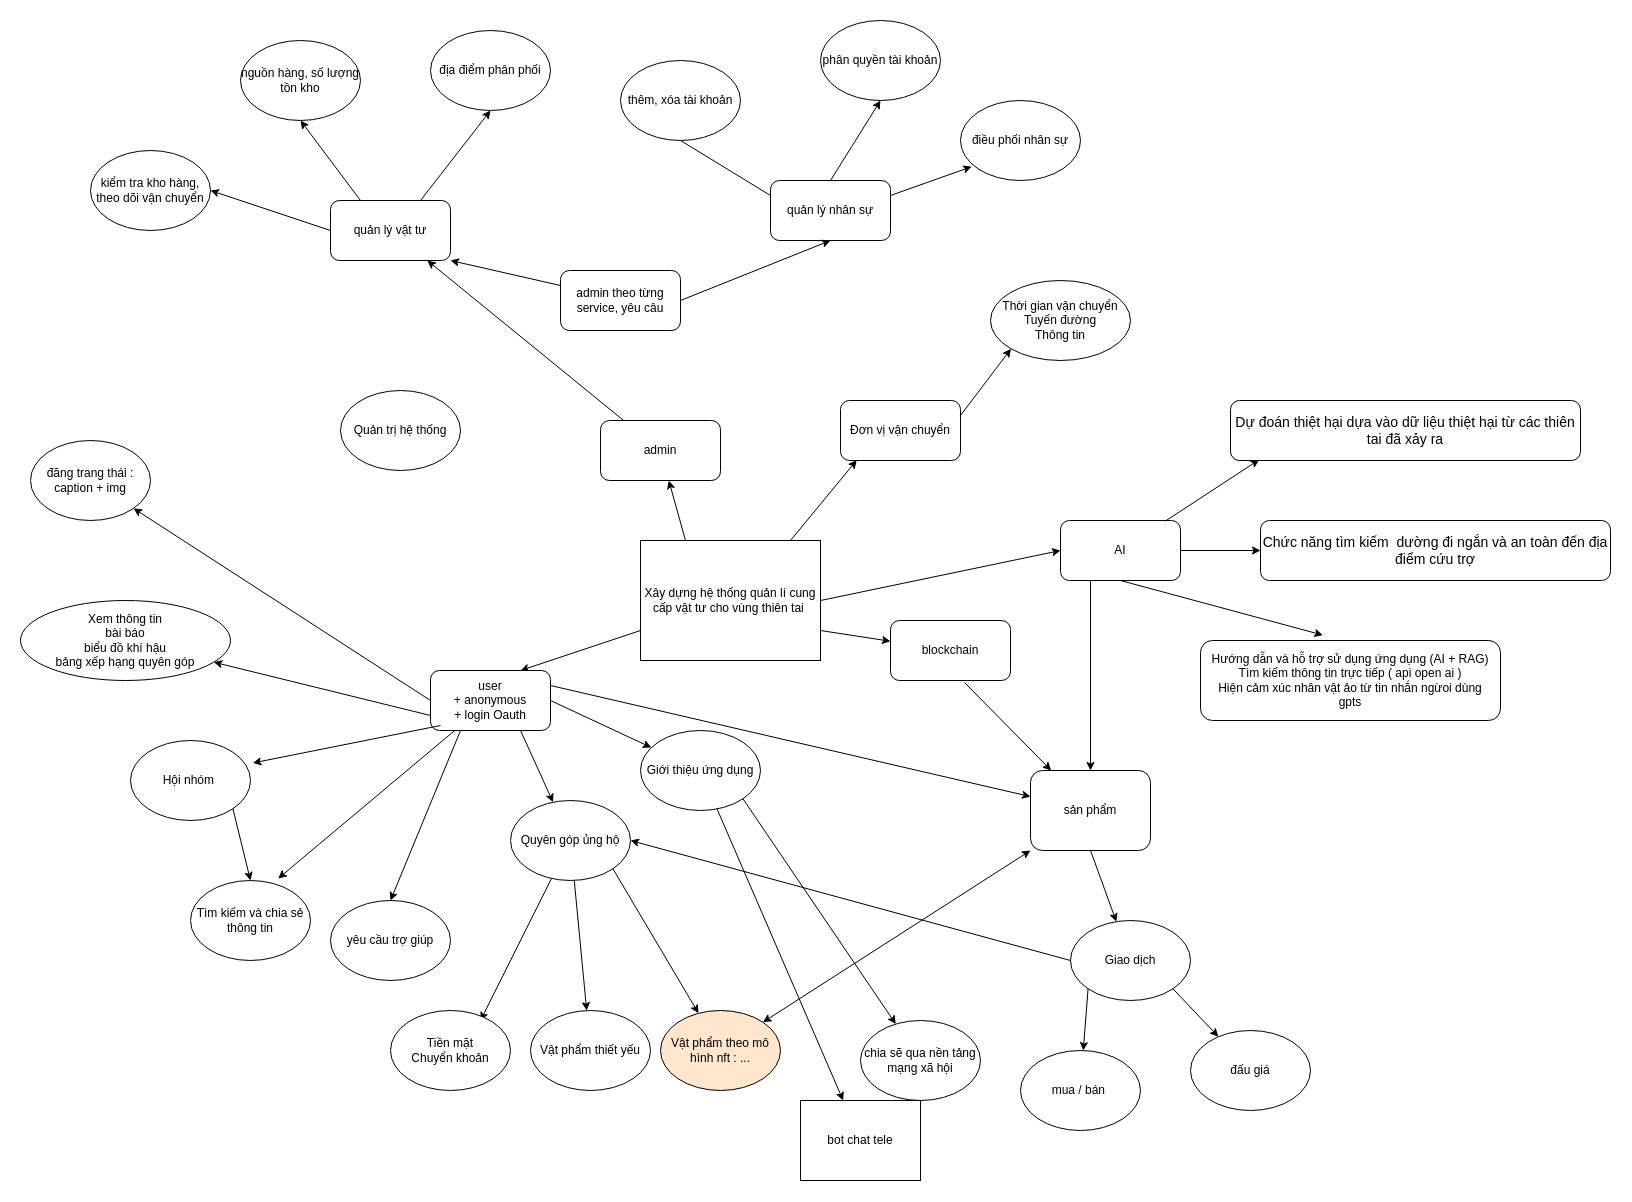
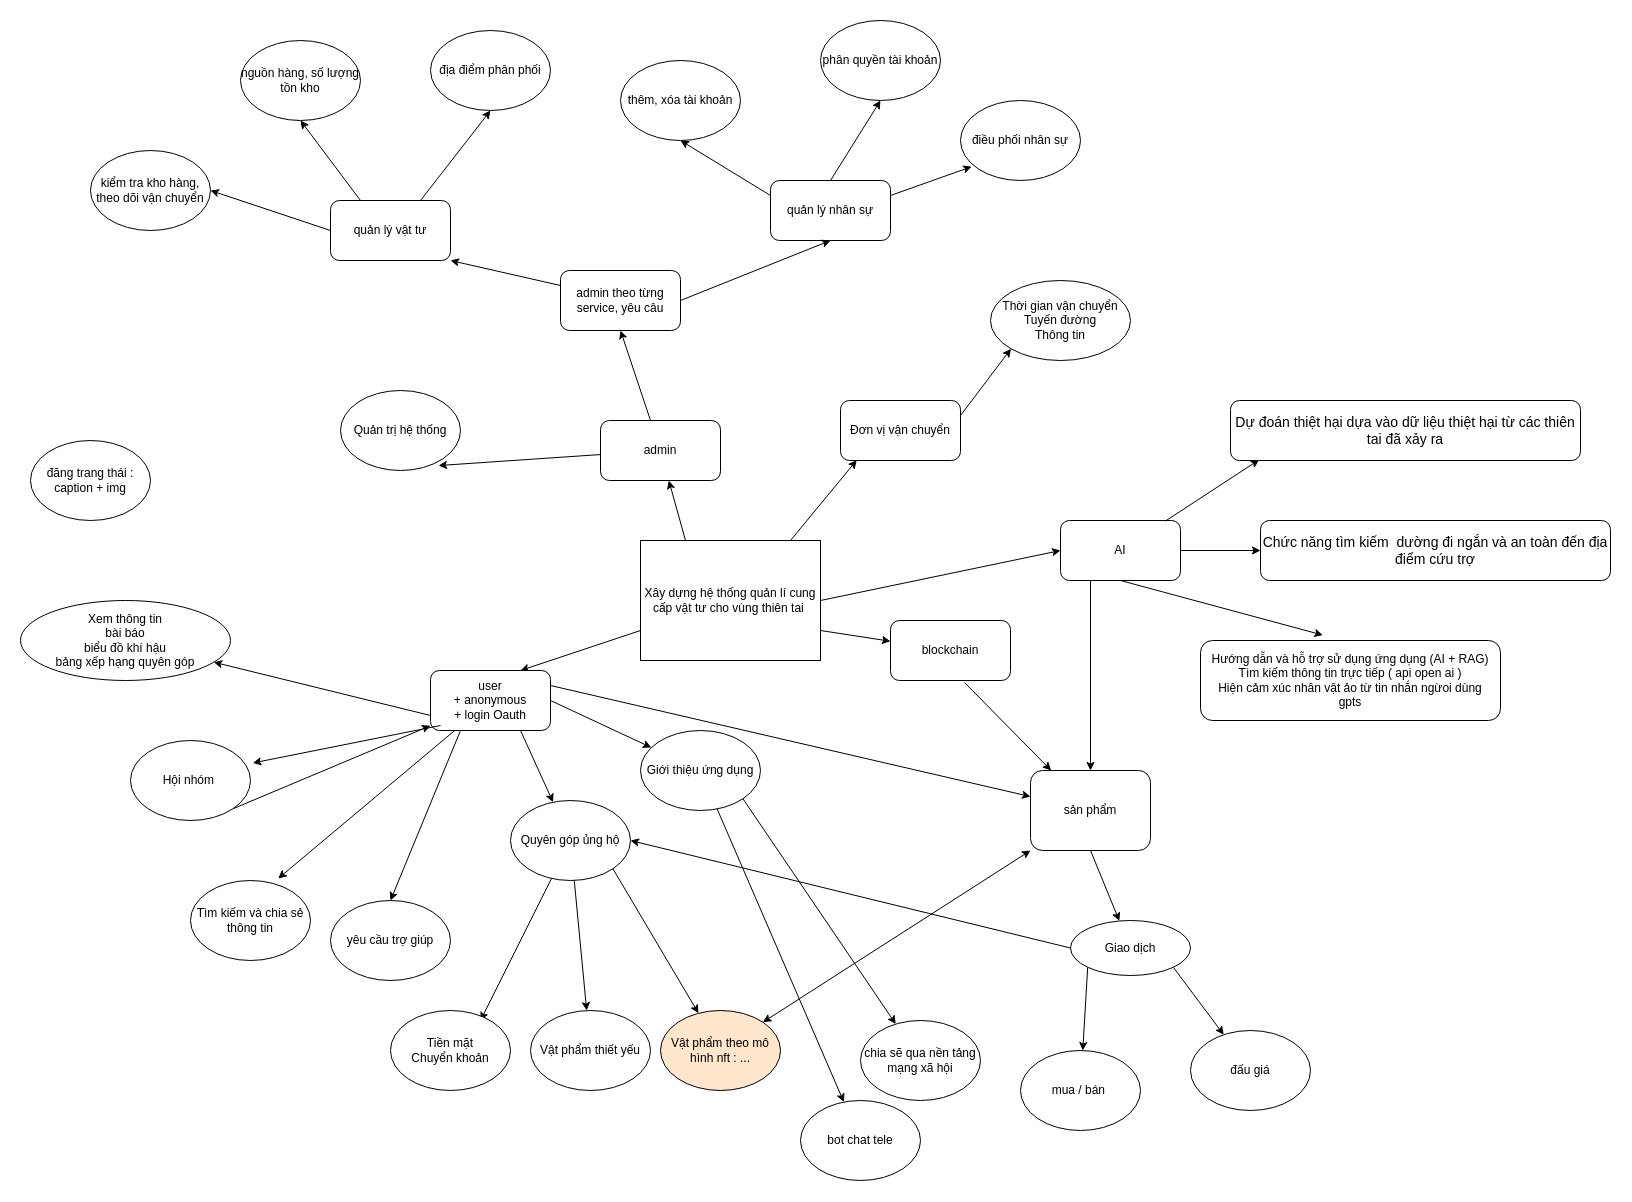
(685, 143) -> (688, 145)
(528, 343) -> (523, 460)
none -> (637, 379)
(285, 606) -> none
(241, 841) -> (326, 769)
(1131, 961) -> (1131, 948)
(861, 1141) -> (861, 1141)
